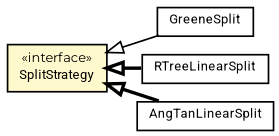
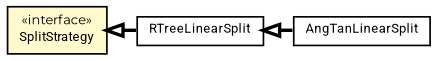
(205, 21) -> none
(141, 95) -> (286, 30)
